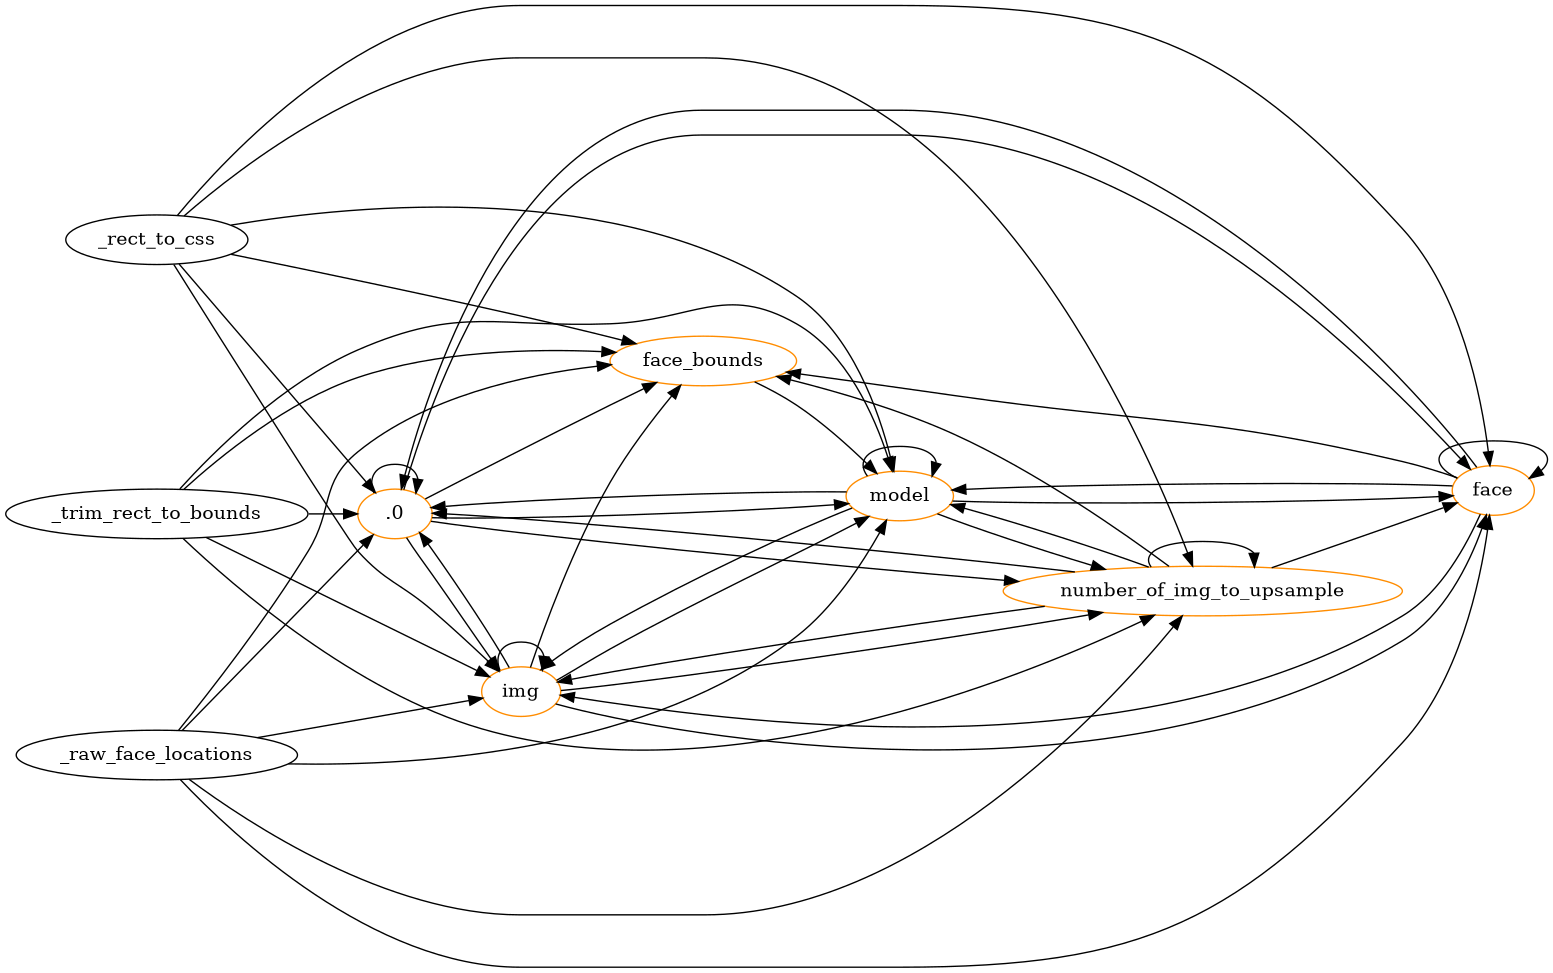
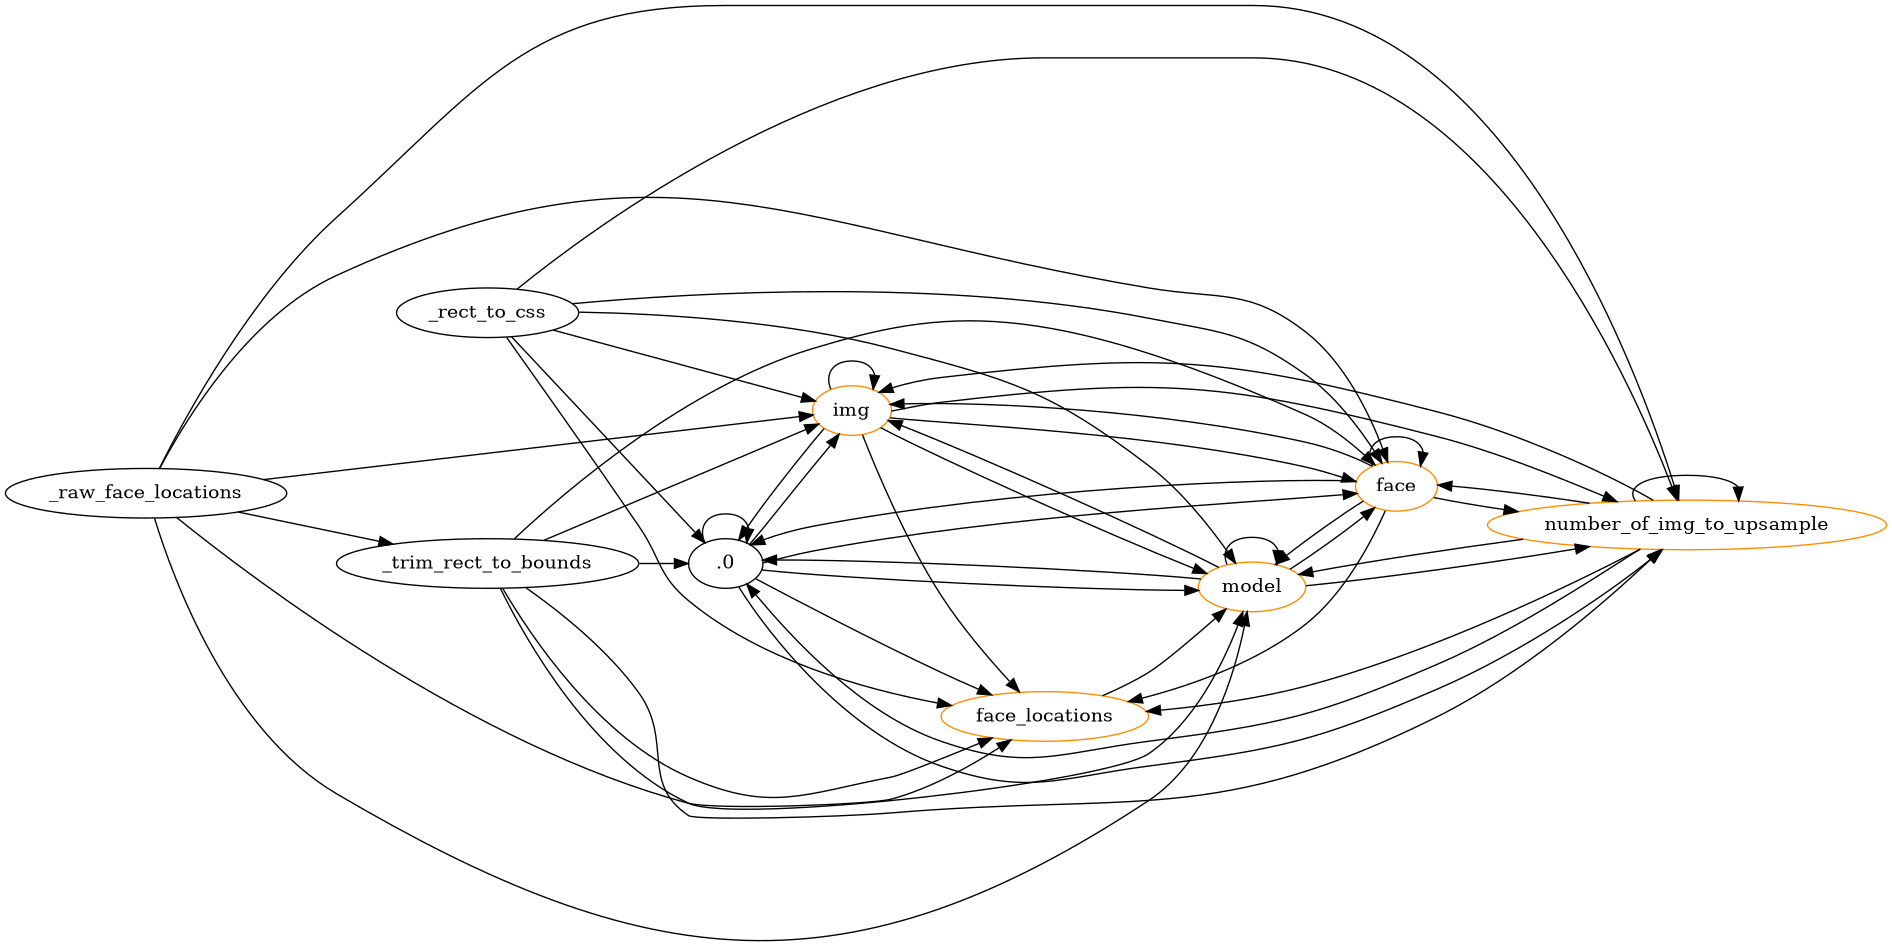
none -> (923, 324)
(703, 361) -> (1045, 716)
none -> (1469, 504)
(395, 514) -> (726, 564)
(273, 638) -> (309, 527)
